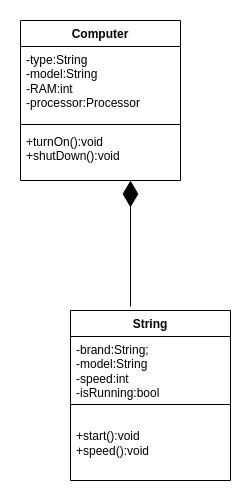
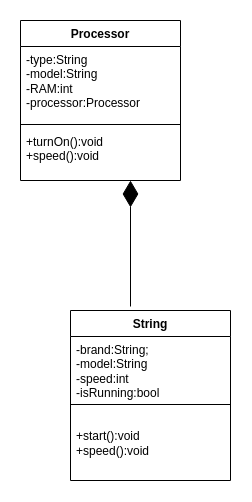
(101, 35) -> (101, 35)
(77, 150) -> (70, 150)
